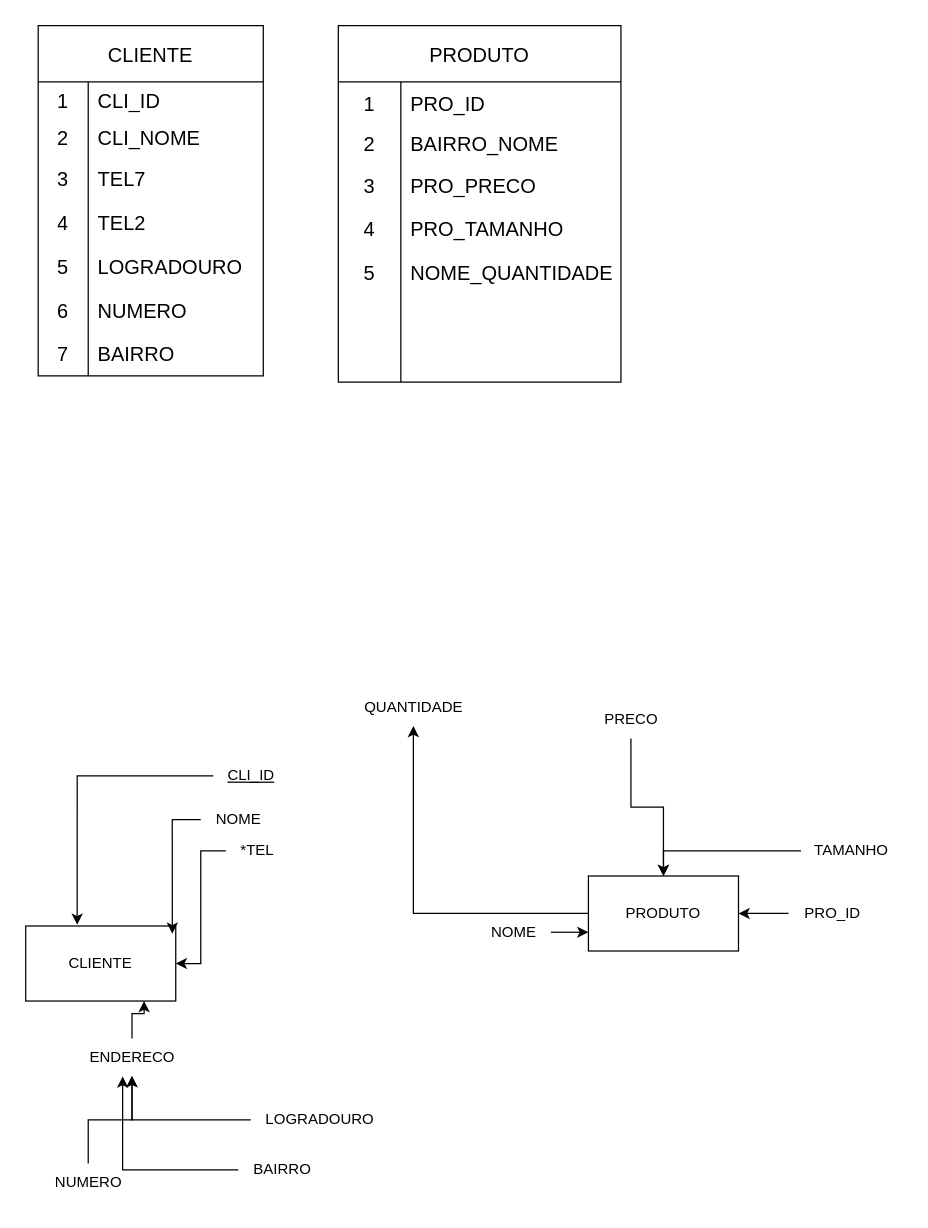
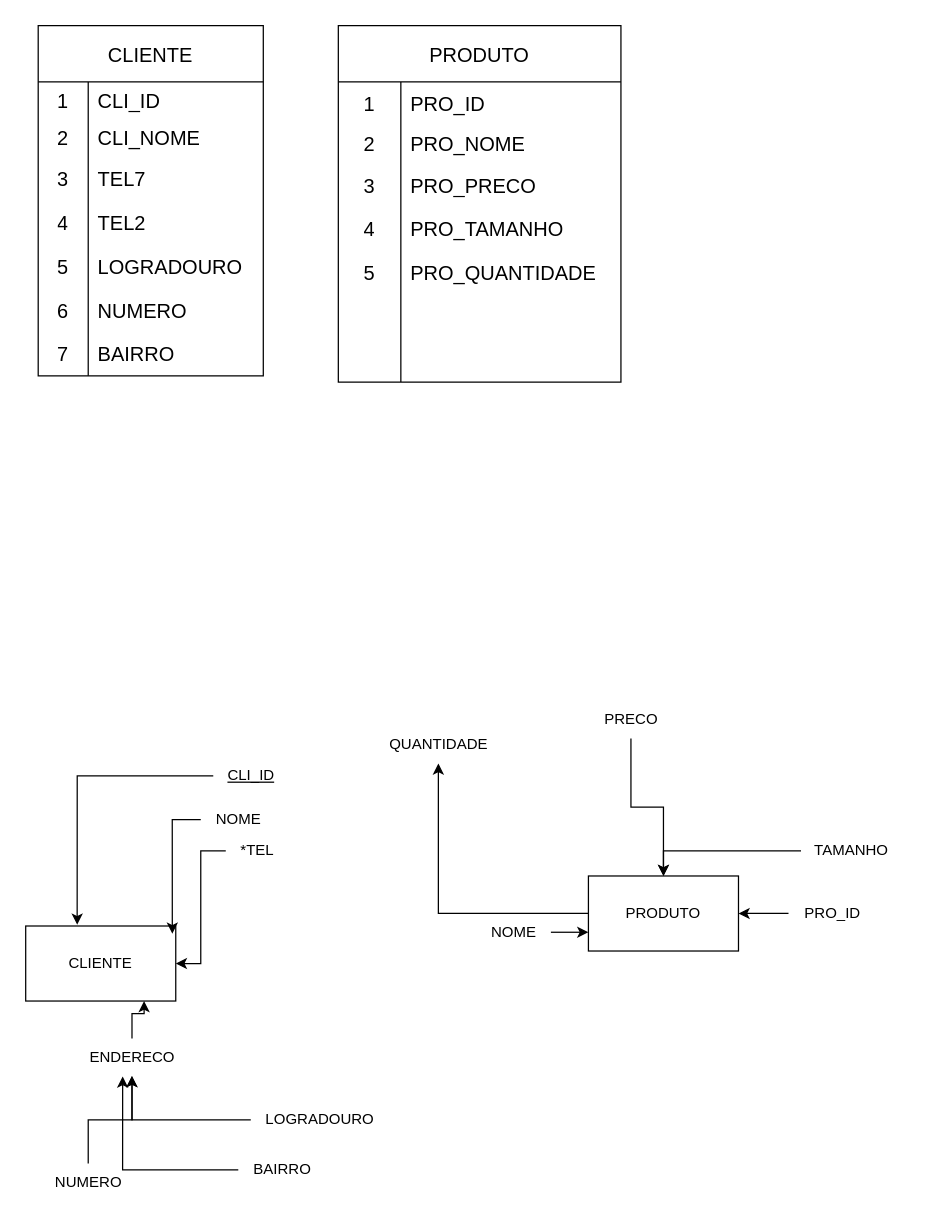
(472, 144) -> (455, 144)
(495, 273) -> (489, 273)
(413, 707) -> (438, 744)
